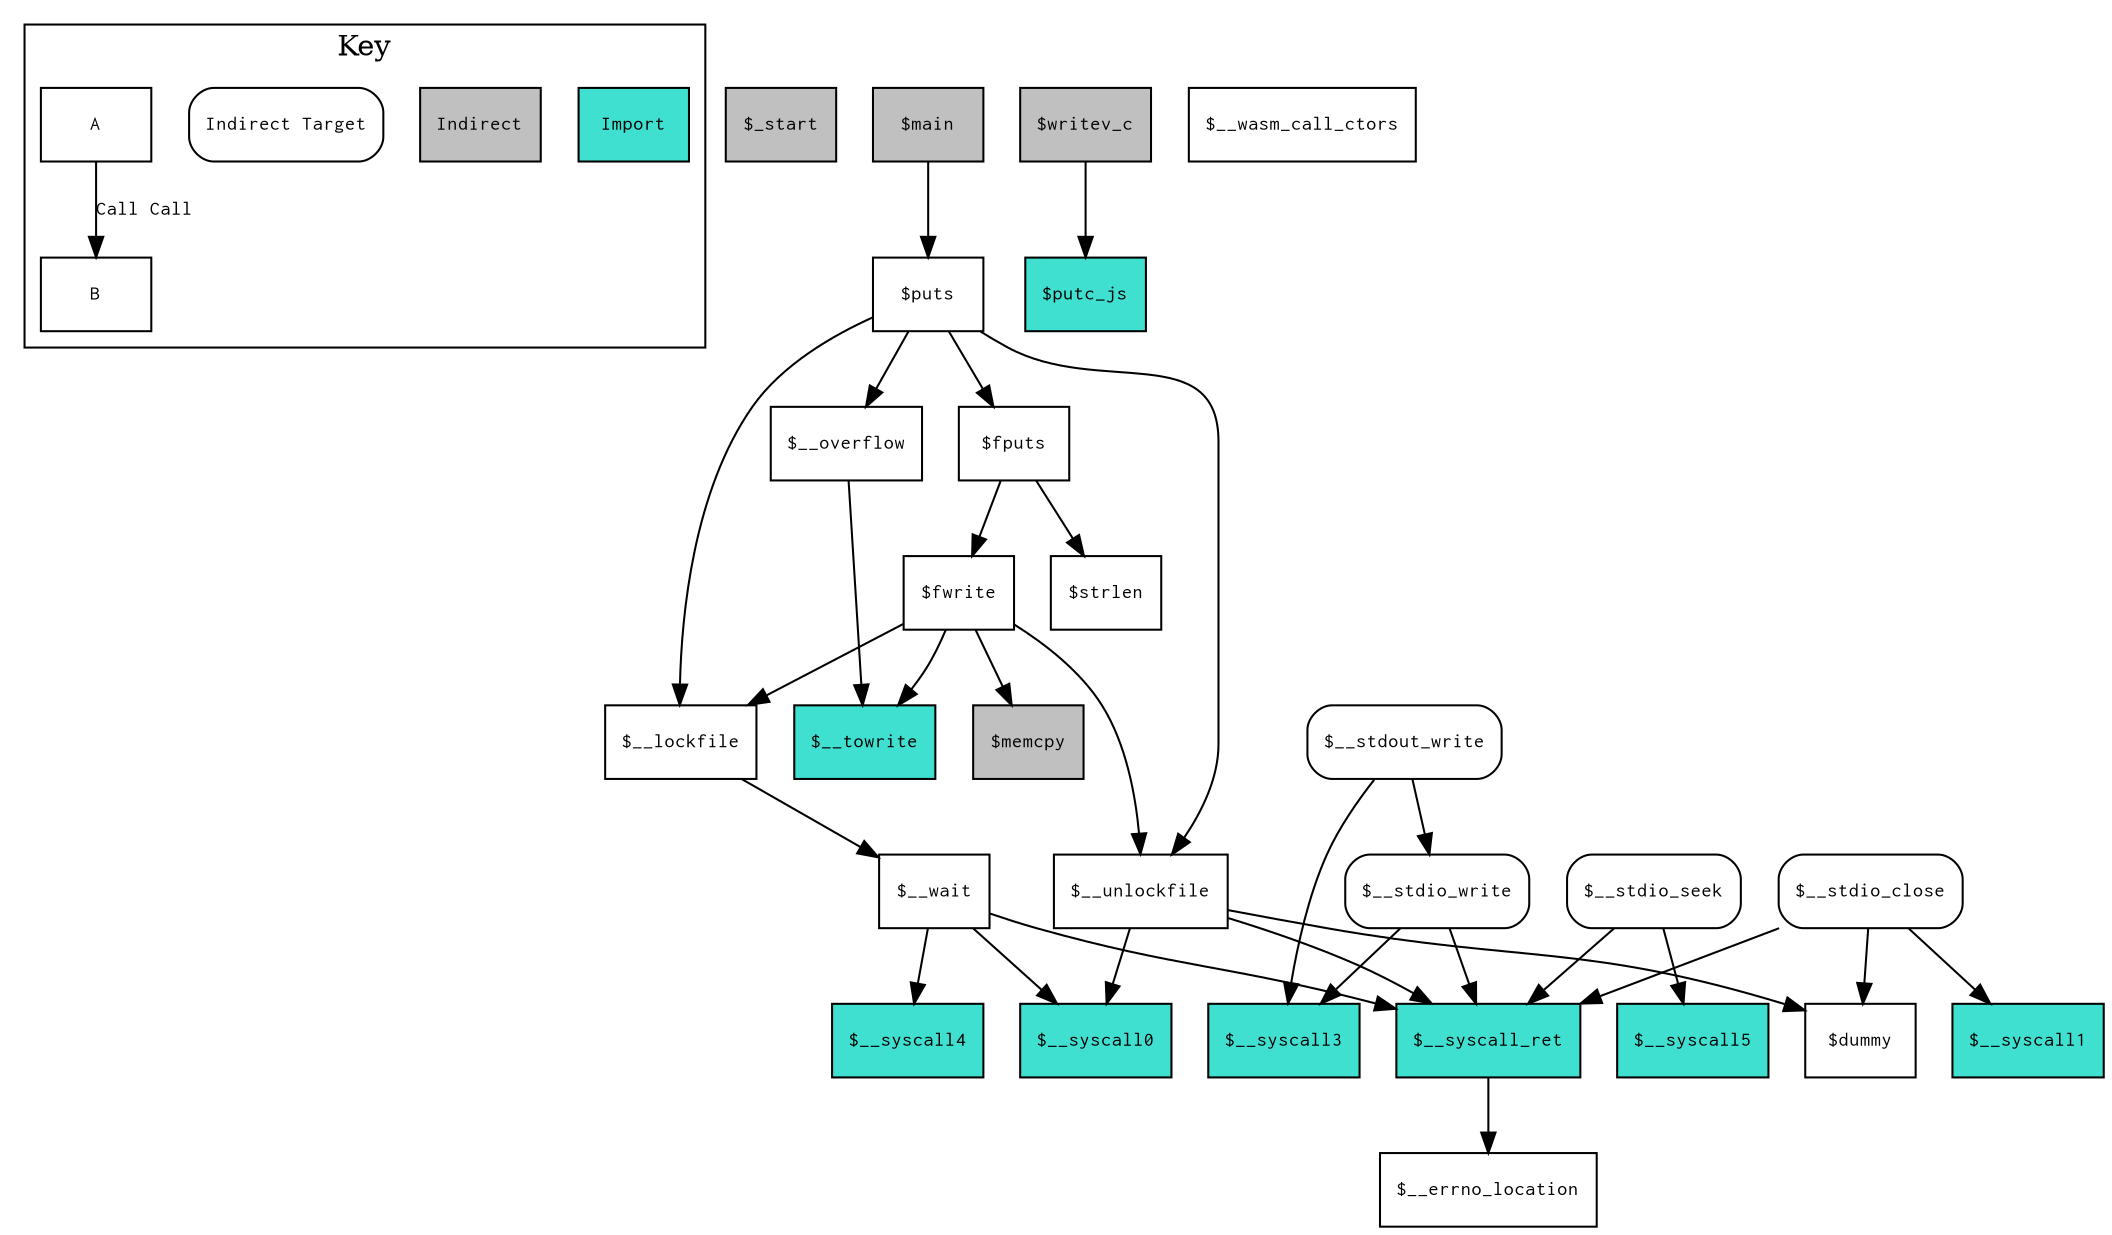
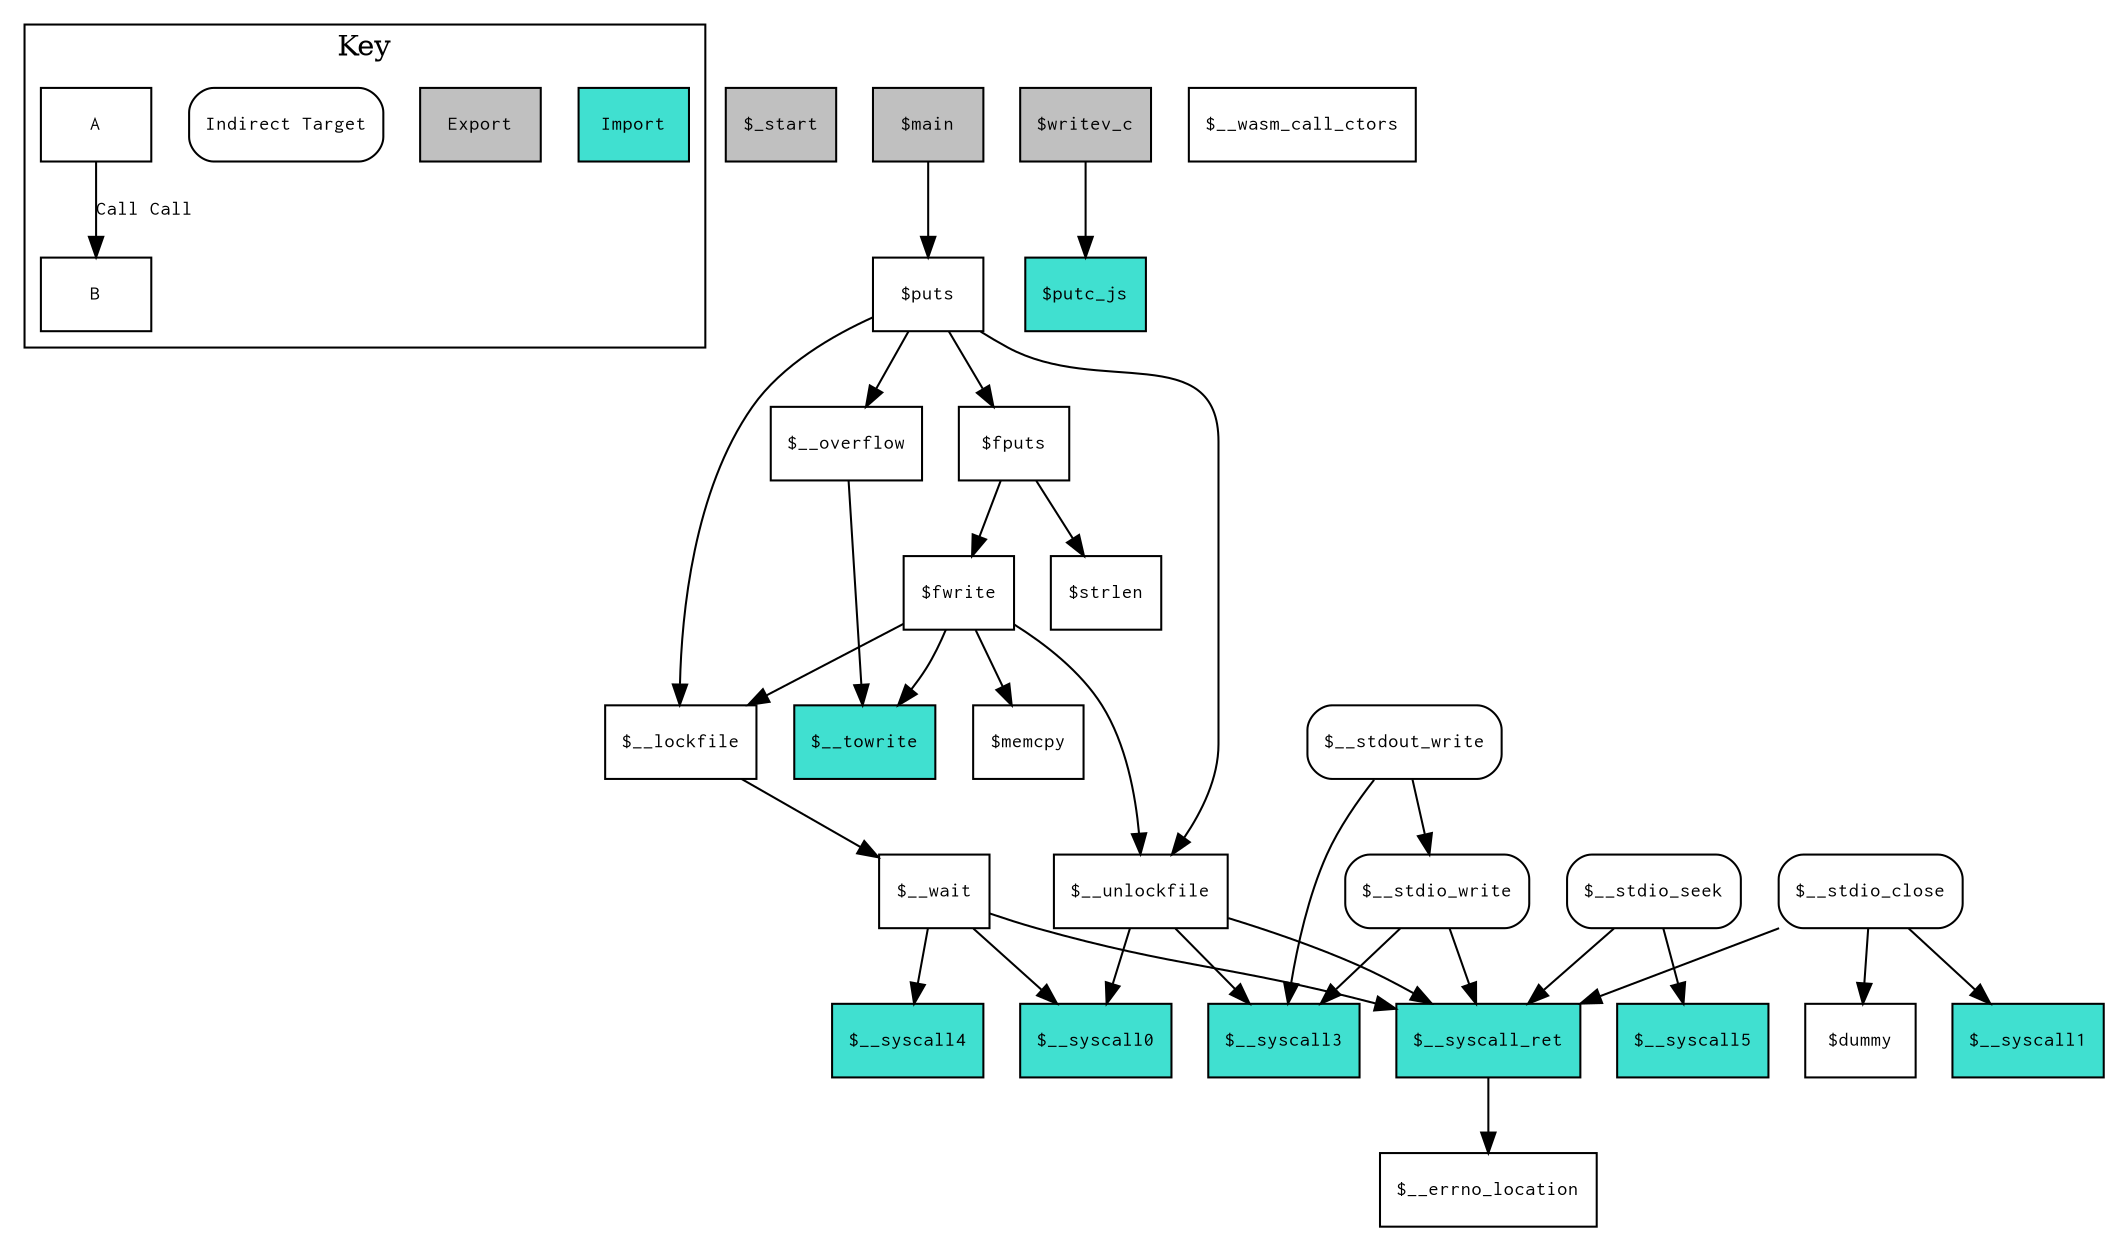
(480, 125) -> (480, 125)
(1028, 742) -> (1028, 742)
(1508, 952) -> (1199, 953)
